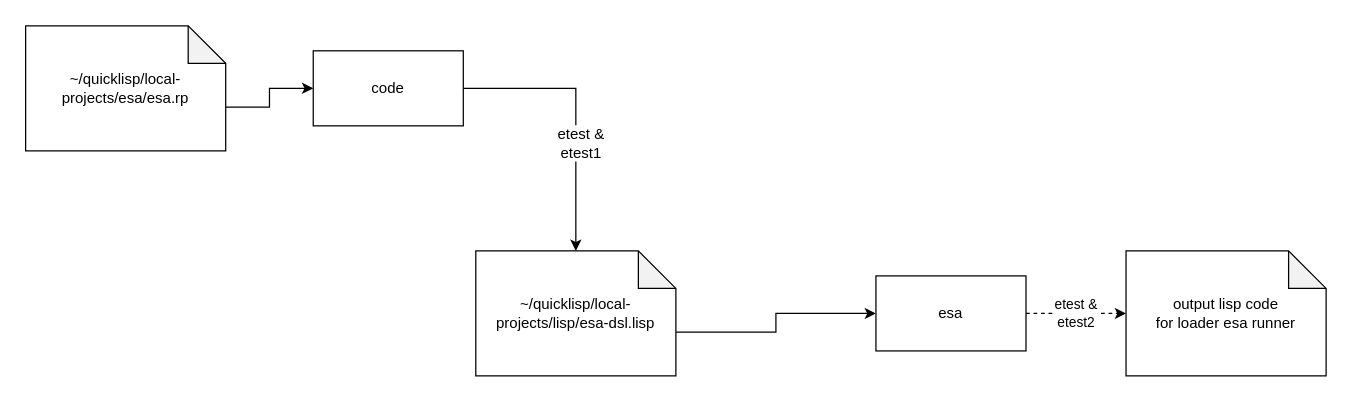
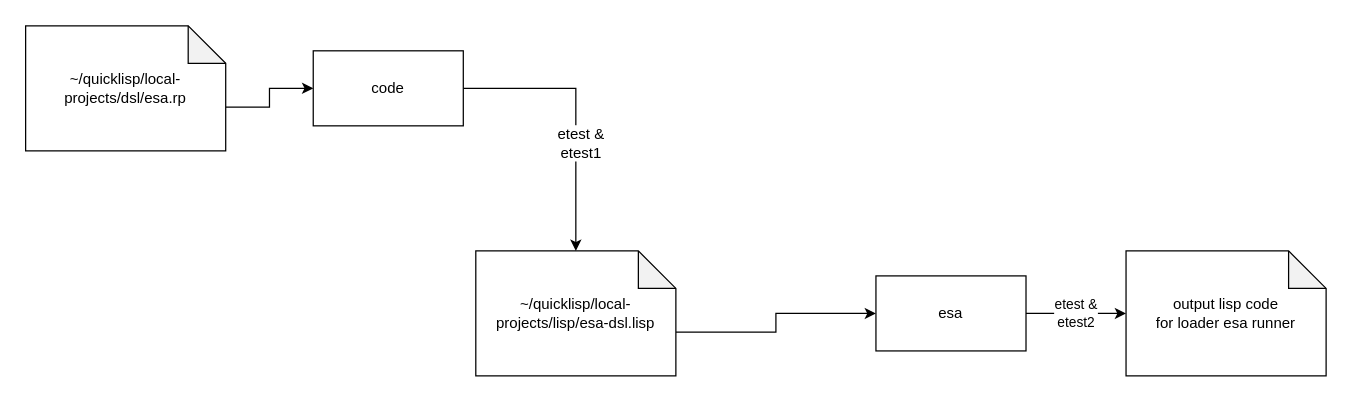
(126, 88) -> (126, 88)
(1041, 313) -> (1041, 313)
